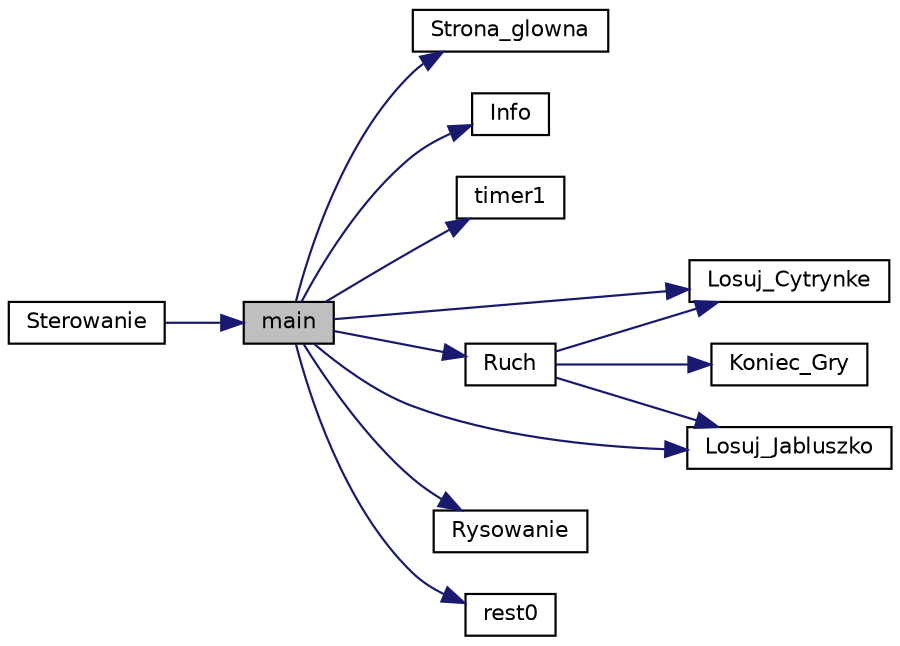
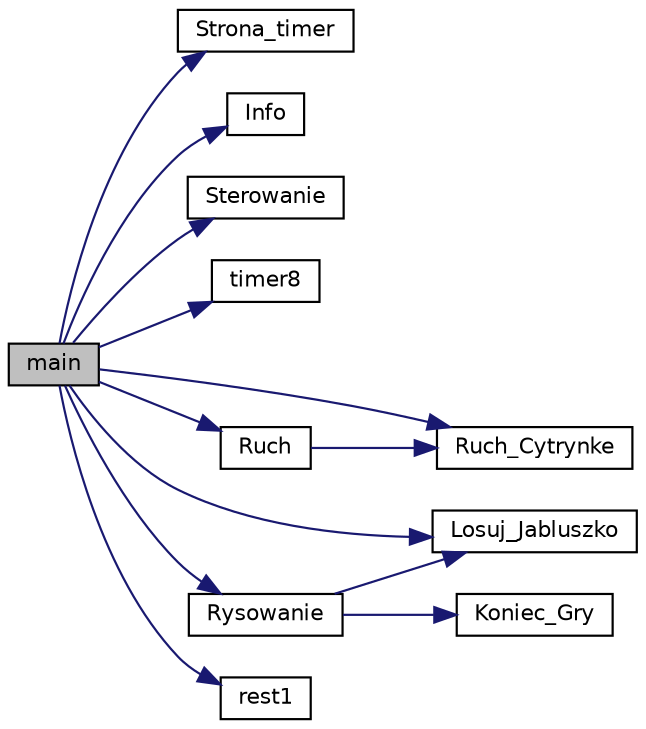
(511, 31) -> (266, 31)
(511, 198) -> (266, 281)
(789, 281) -> (535, 448)
(193, 323) -> (129, 281)
(622, 365) -> (388, 615)
(626, 399) -> (389, 577)
(511, 615) -> (266, 698)
